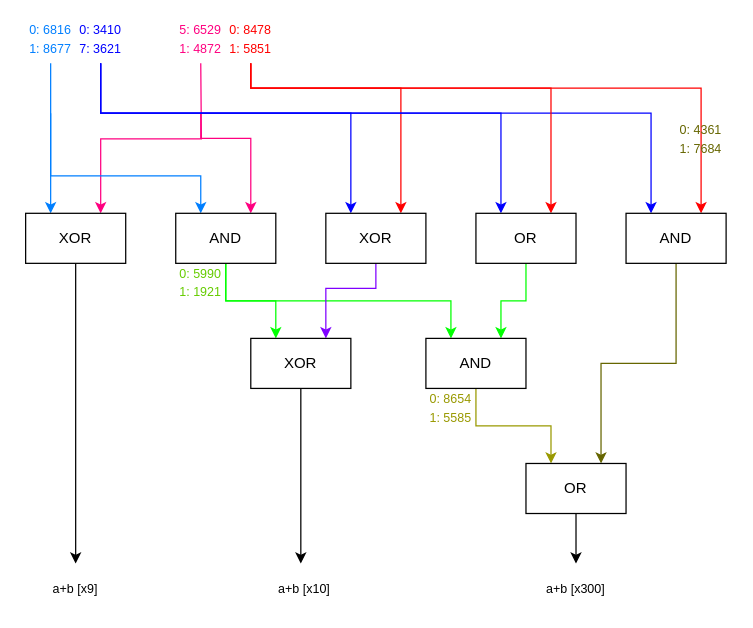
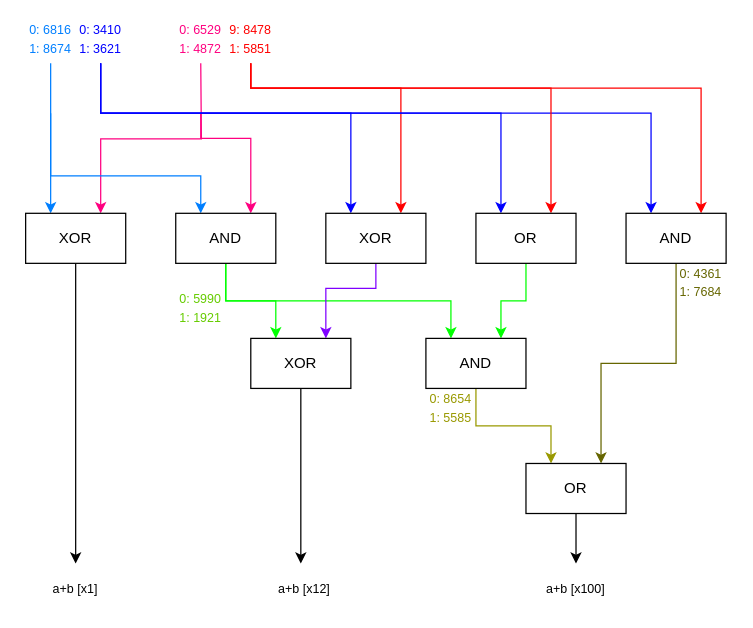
(51, 38) -> (51, 38)
(101, 38) -> (101, 38)
(201, 38) -> (201, 38)
(251, 38) -> (251, 38)
(701, 138) -> (701, 282)
(201, 282) -> (201, 307)
(76, 588) -> (76, 588)
(304, 588) -> (304, 588)
(576, 588) -> (576, 588)
